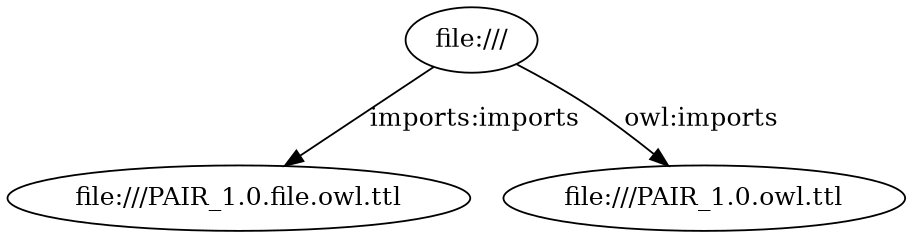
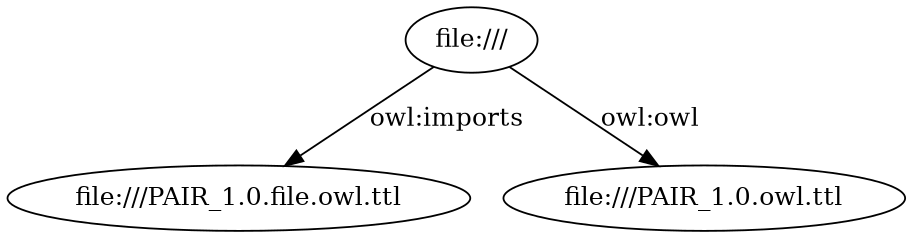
(475, 119) -> (447, 119)
(702, 119) -> (651, 119)
